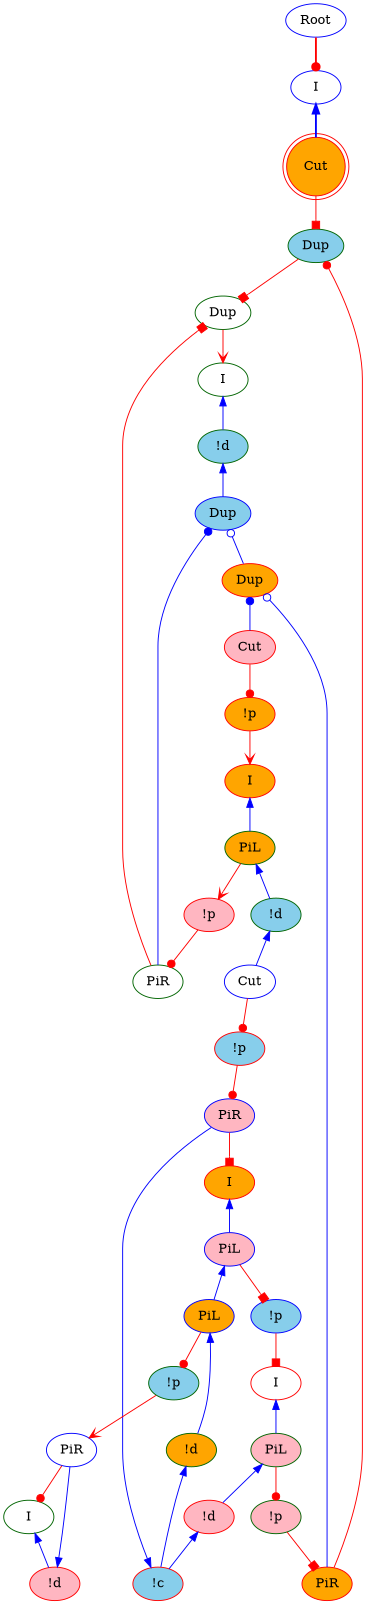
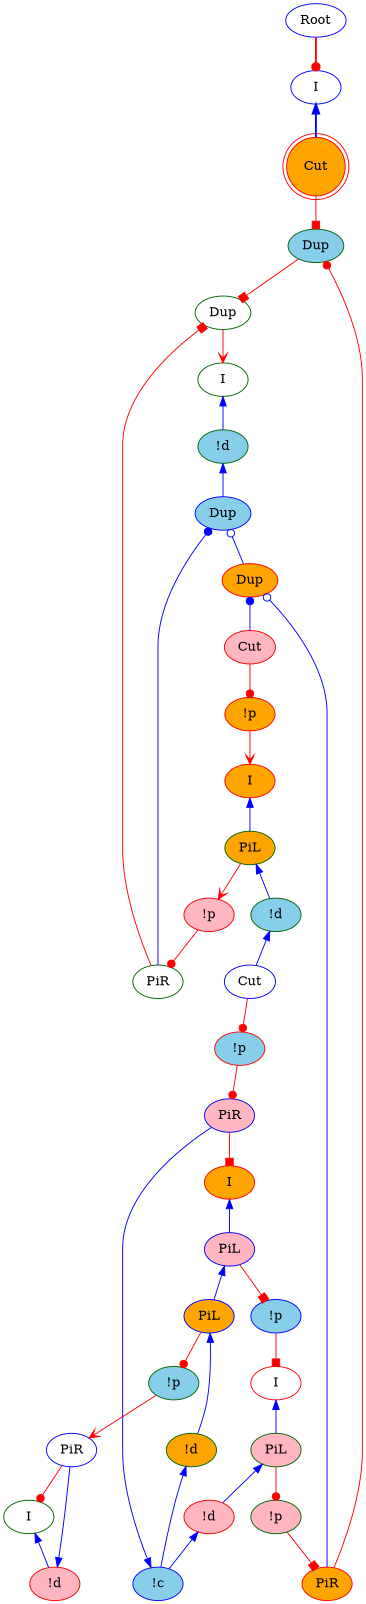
(158, 1584) -> (158, 1584)
